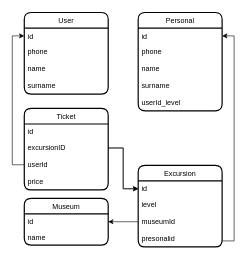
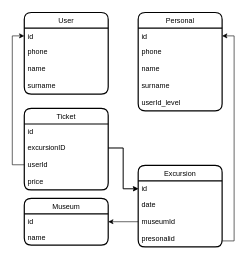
(150, 205) -> (150, 205)
